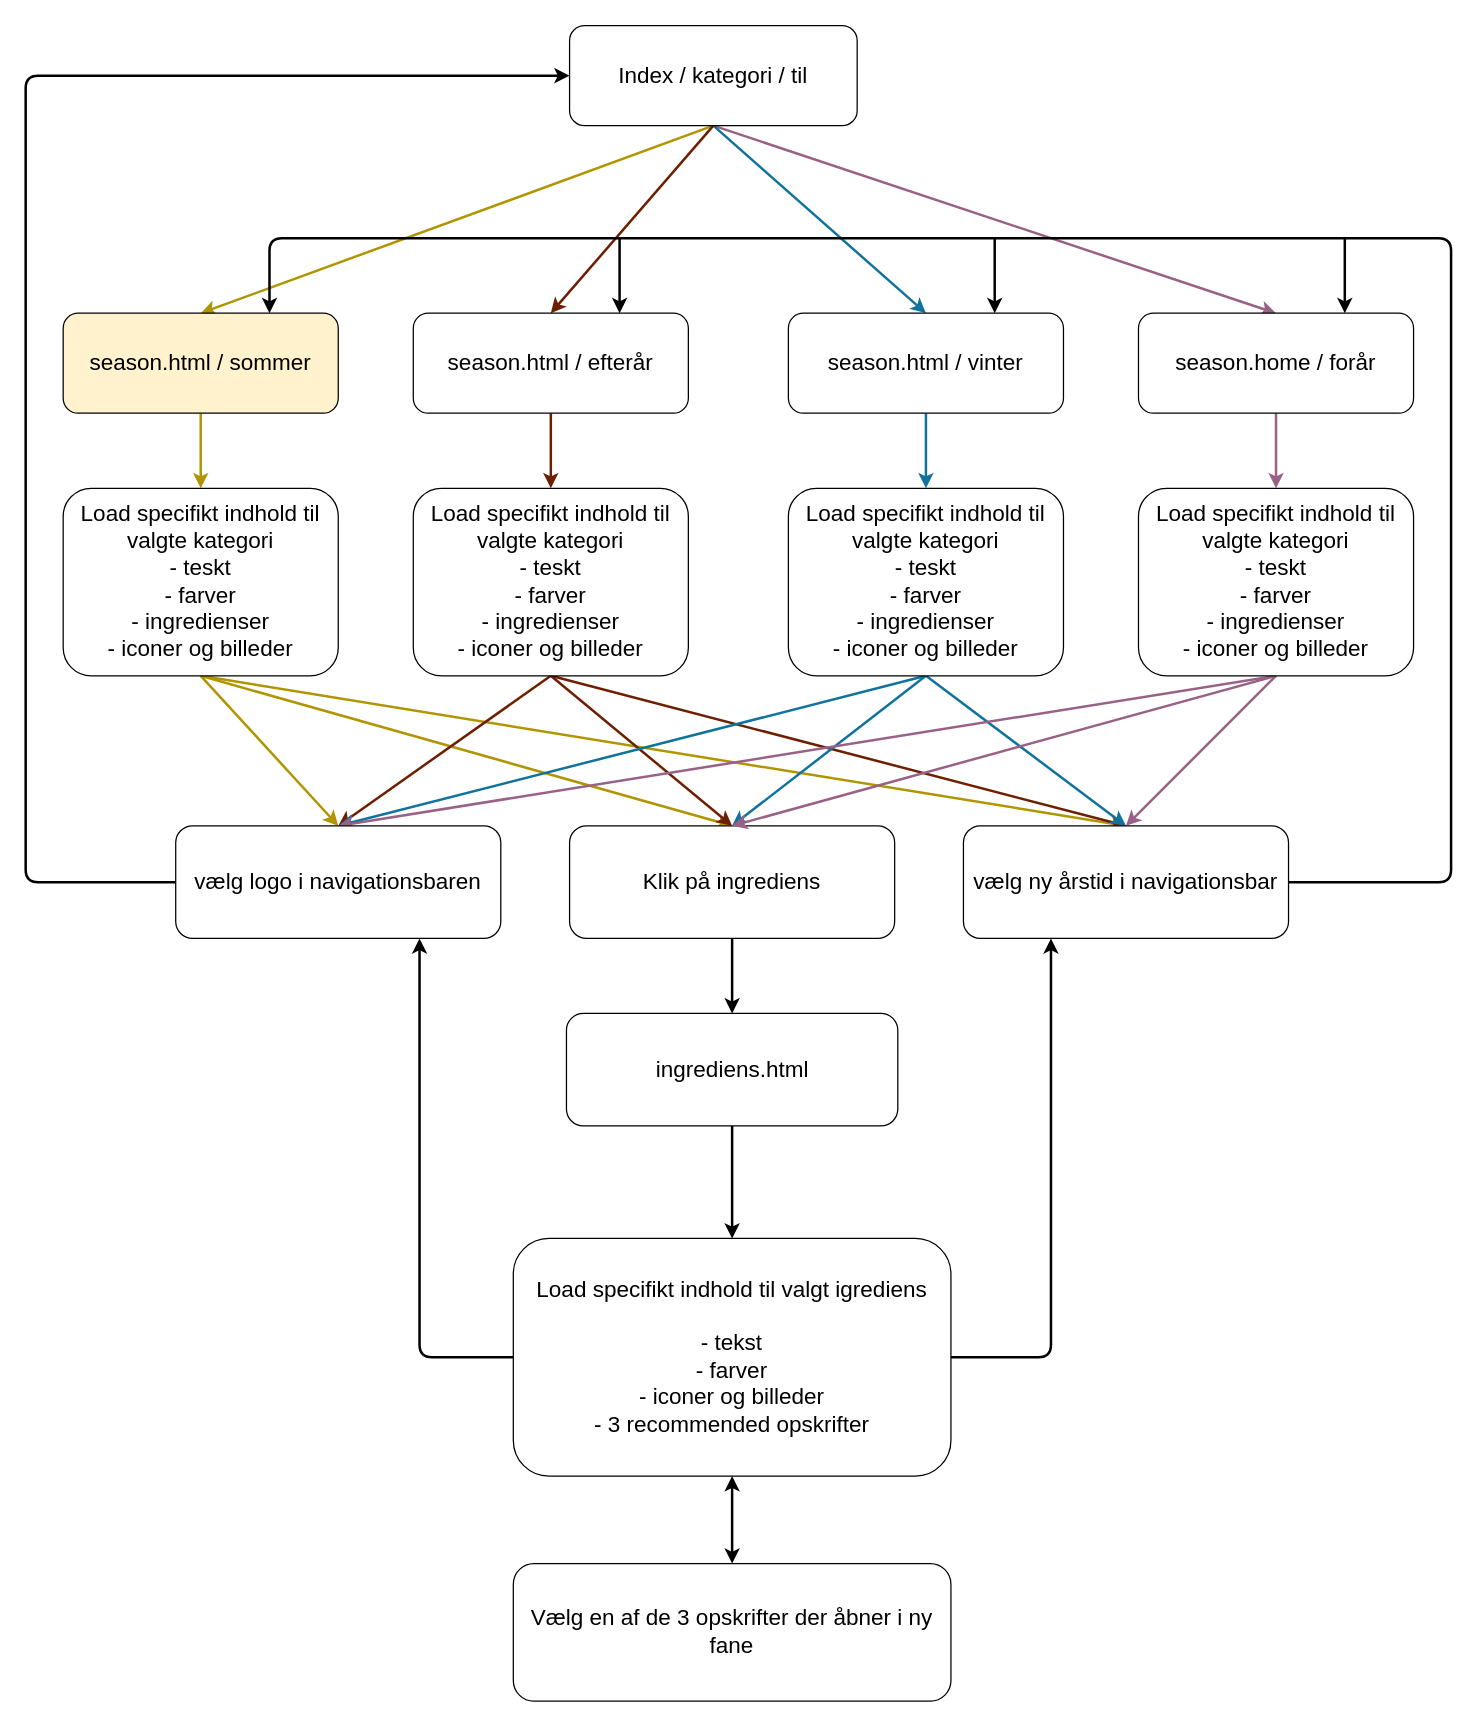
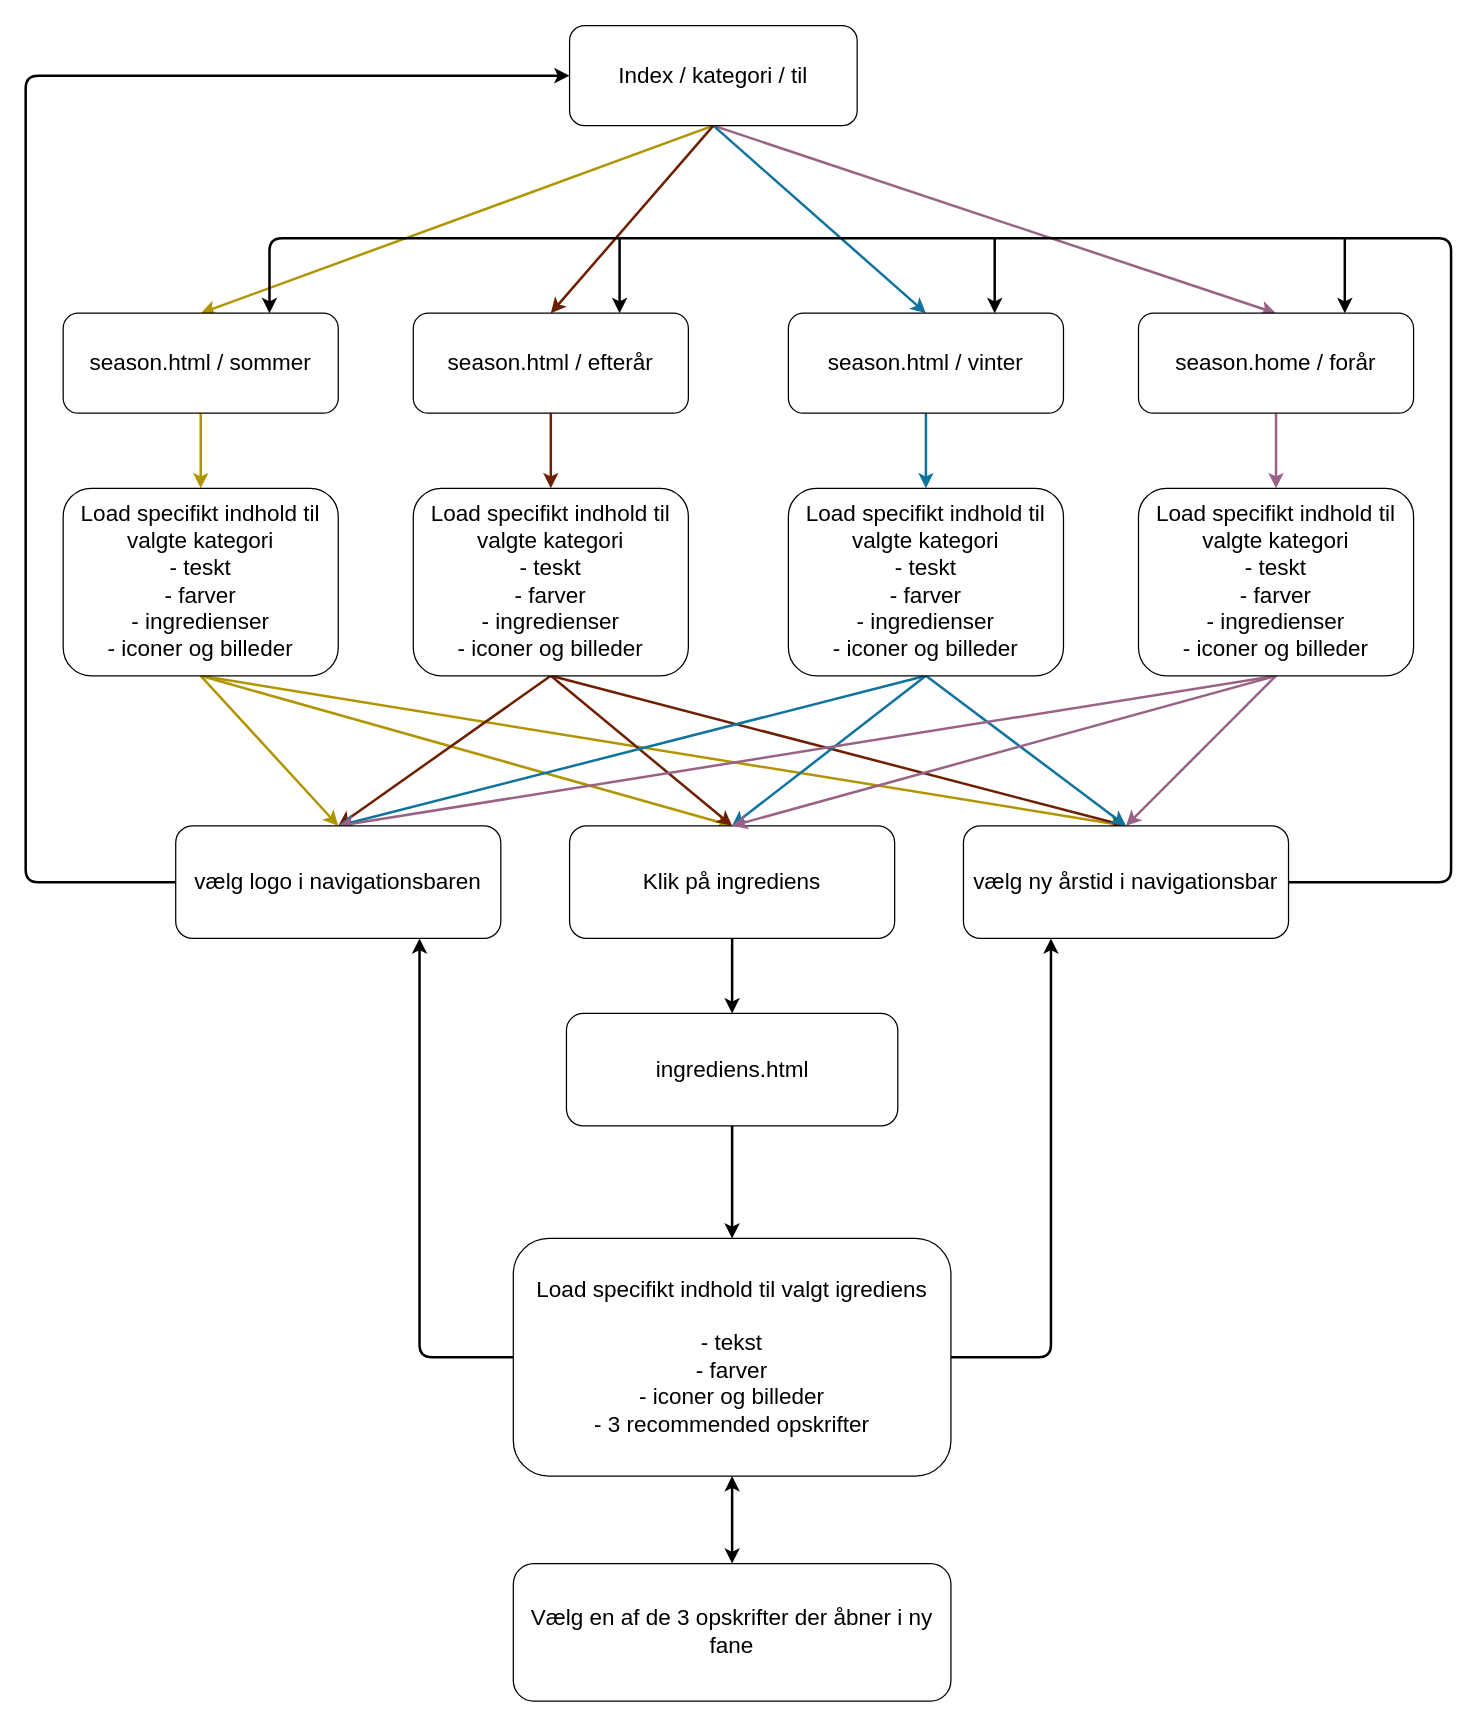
(201, 363) -> (201, 363)
